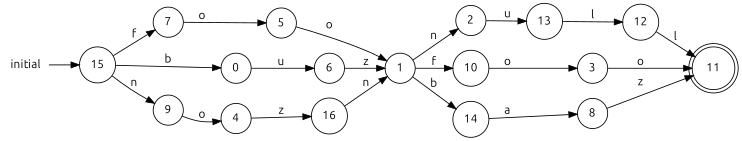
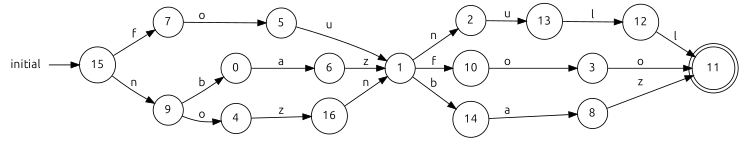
(329, 25) -> (329, 25)
(281, 62) -> (281, 62)
(164, 67) -> (200, 93)
